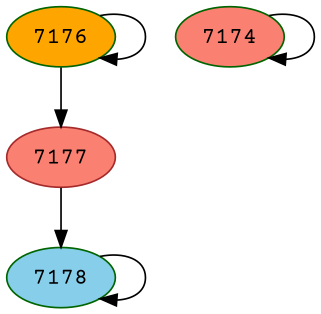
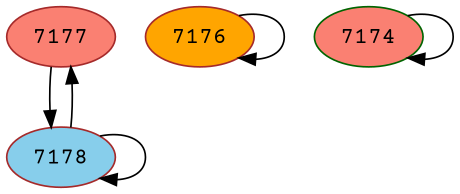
(61, 37) -> (200, 37)
(61, 89) -> (72, 106)
(61, 278) -> (61, 157)
